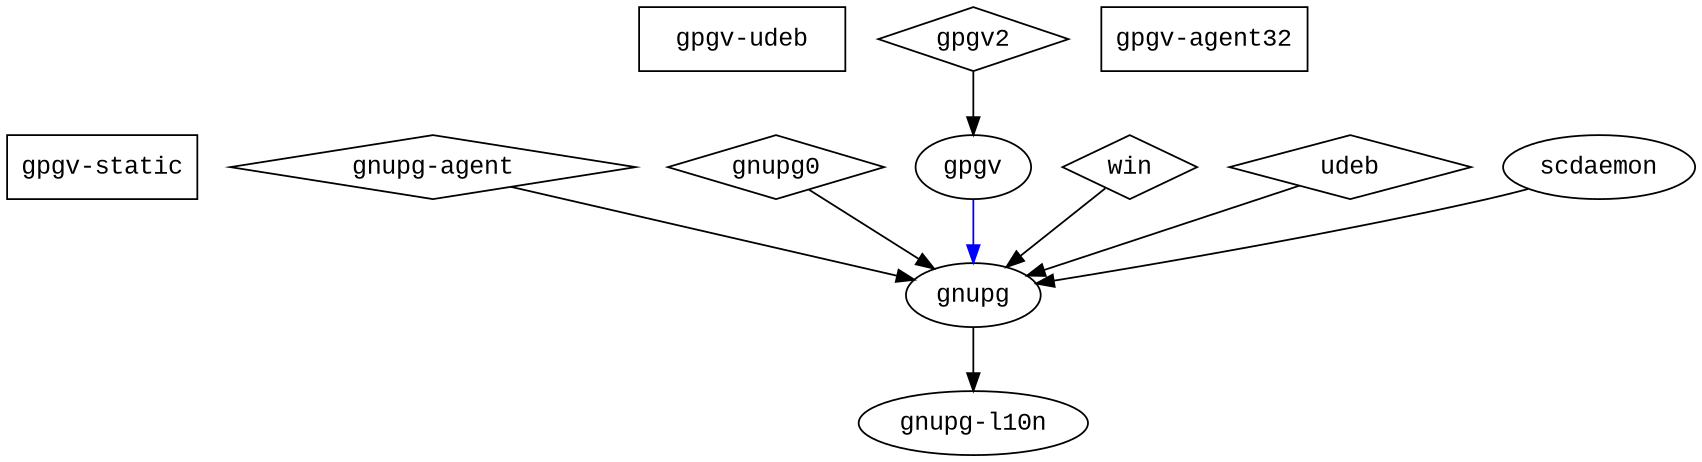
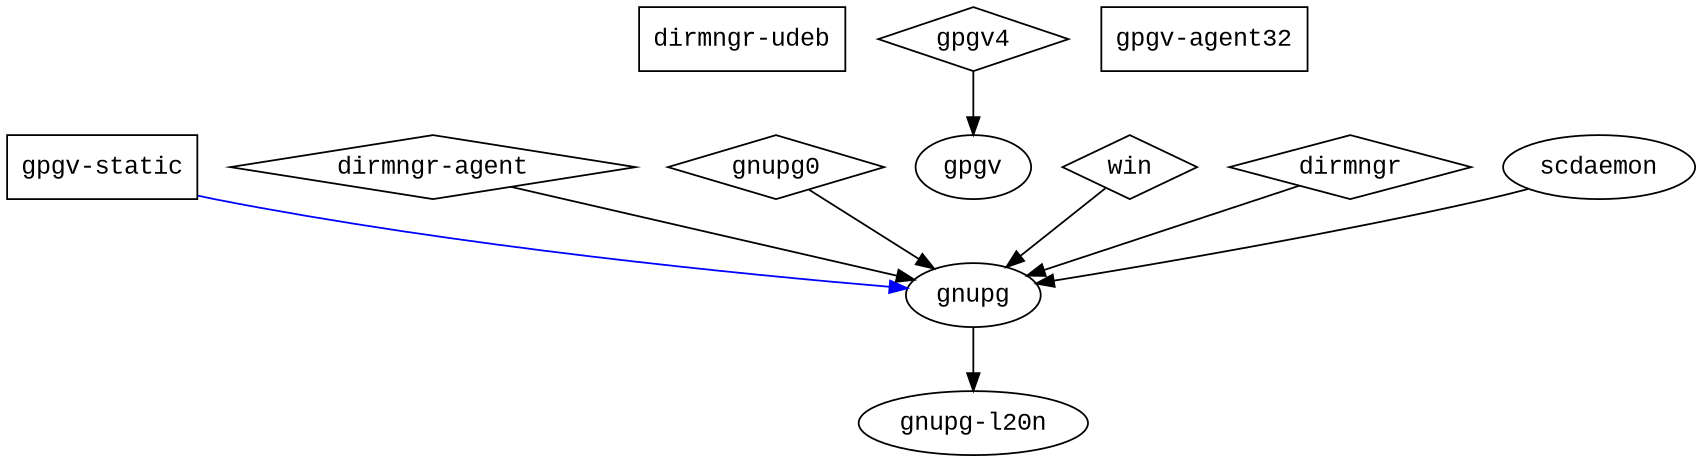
(742, 39) -> (742, 39)
(973, 39) -> (973, 39)
(433, 167) -> (433, 167)
(1350, 167) -> (1350, 167)
(973, 222) -> (542, 250)
(973, 423) -> (973, 423)
